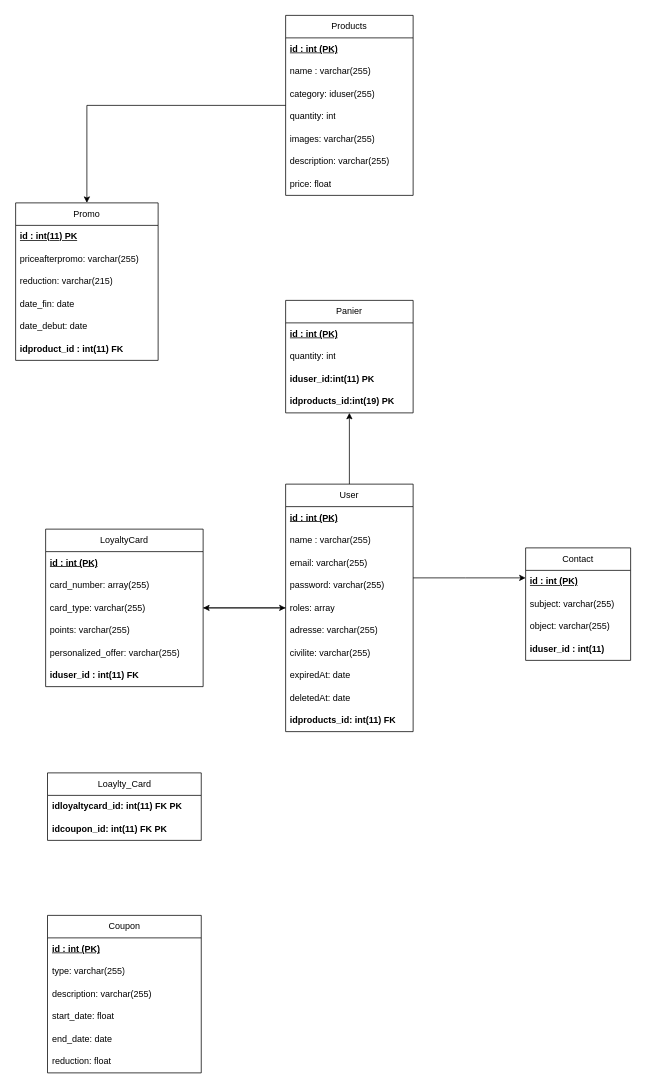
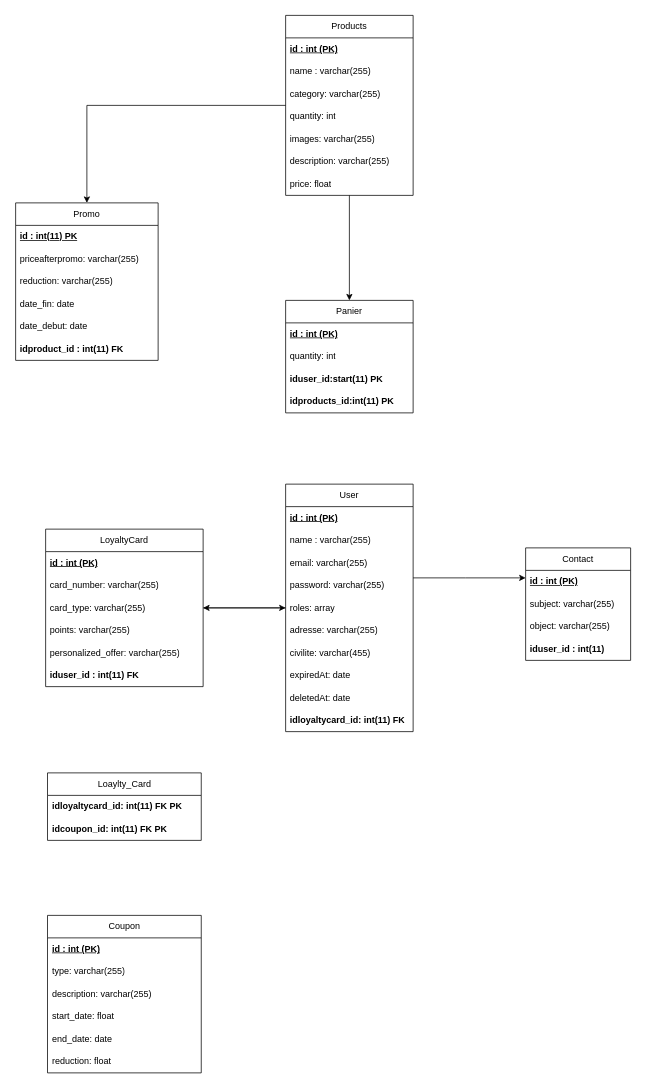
(339, 94) -> (343, 94)
none -> (349, 246)
(74, 282) -> (74, 282)
(334, 379) -> (341, 379)
(345, 402) -> (345, 402)
(349, 451) -> none
(105, 585) -> (111, 585)
(338, 653) -> (338, 653)
(346, 720) -> (350, 720)
